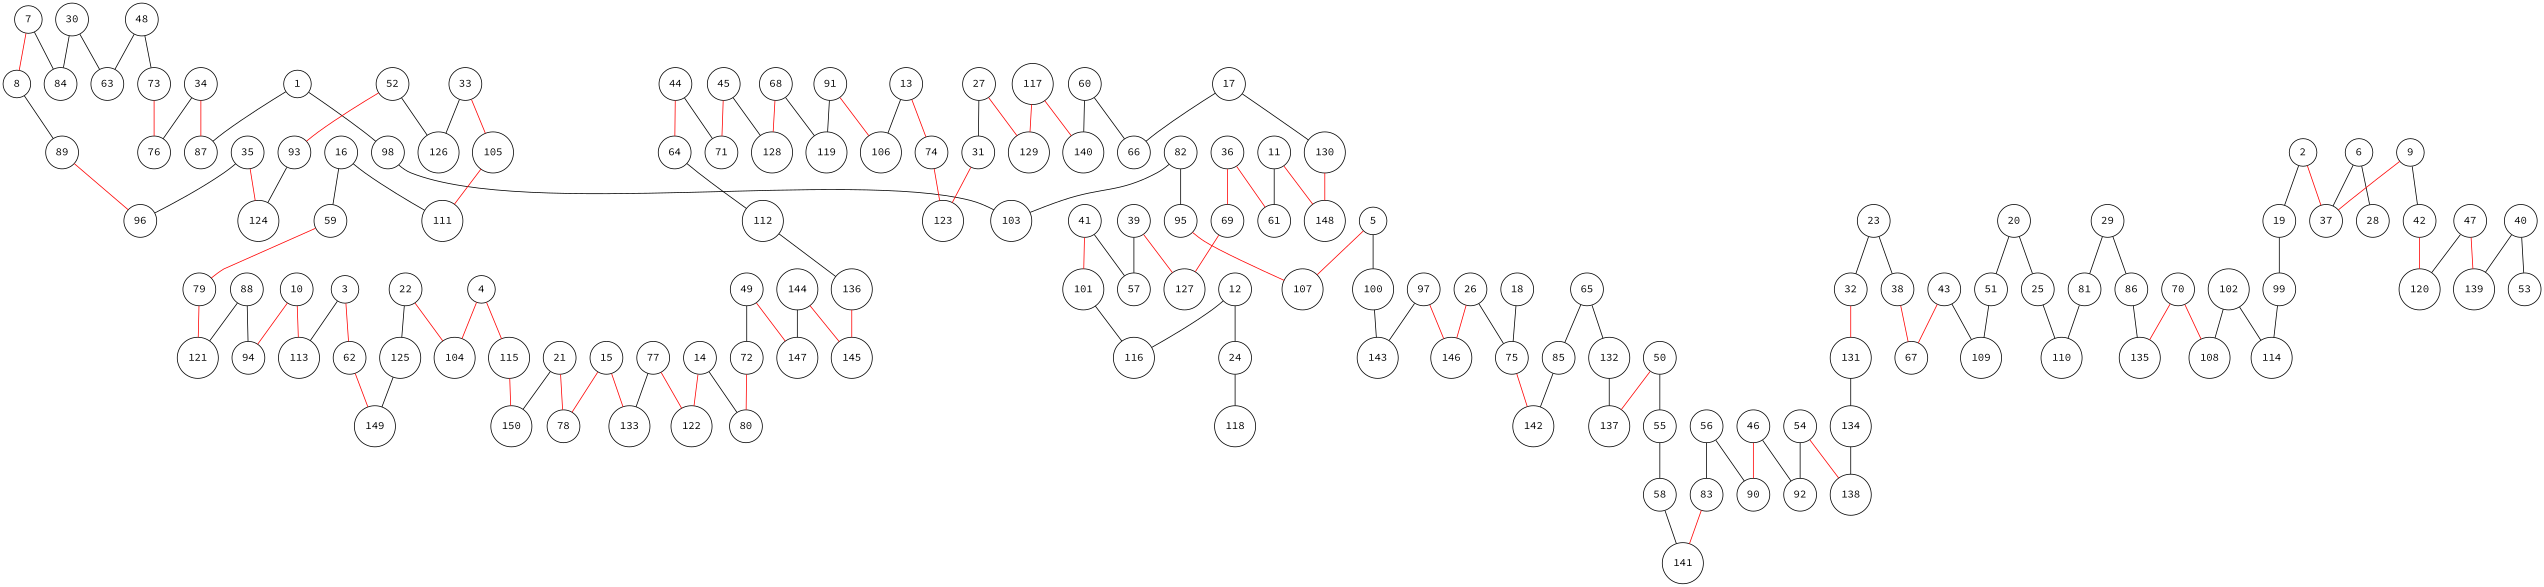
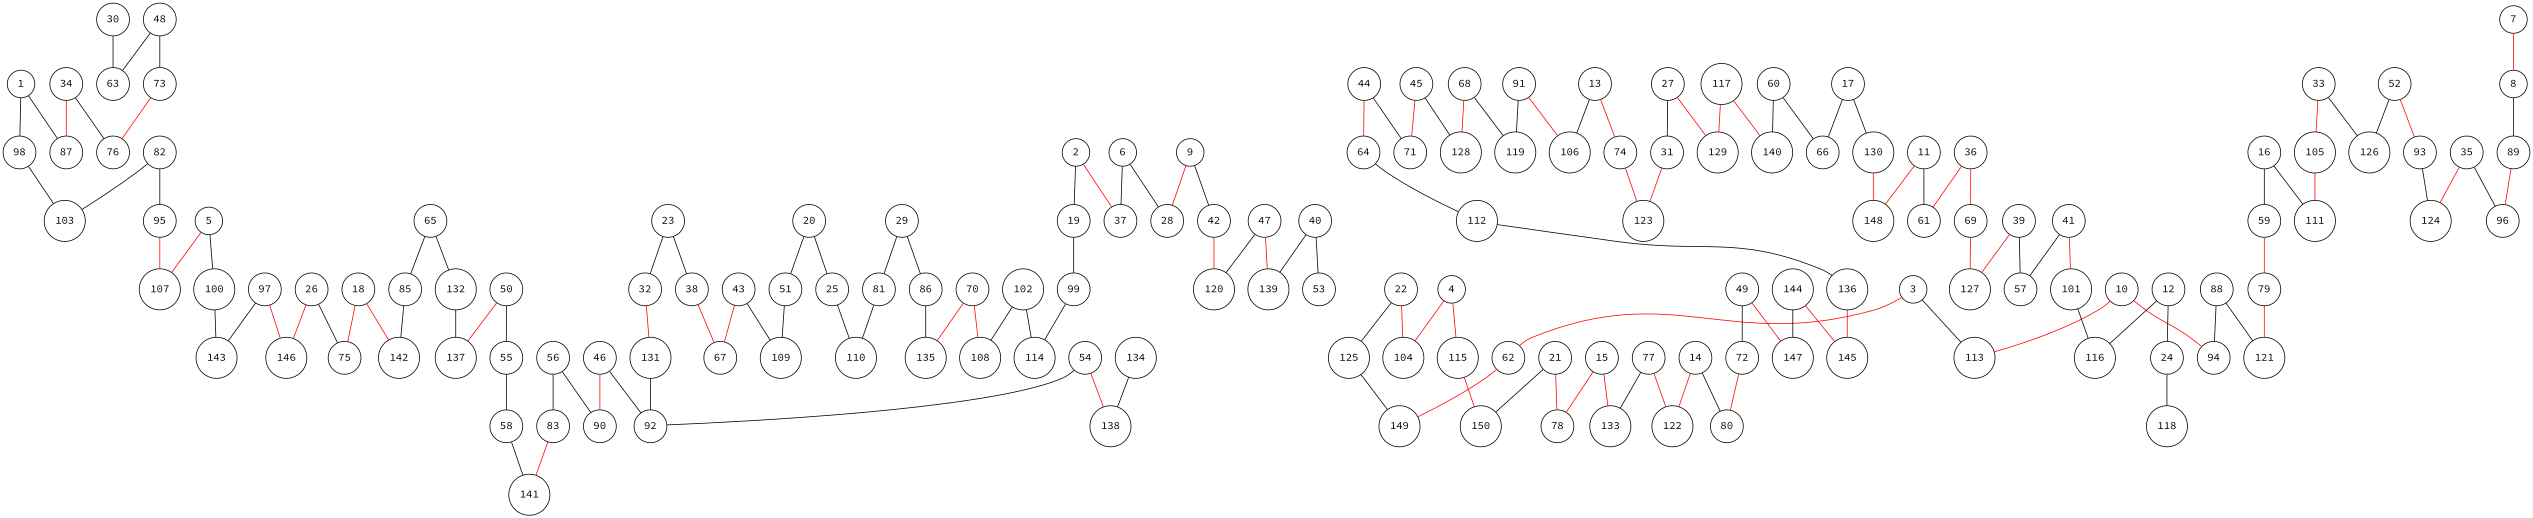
(61, 84) -> none
(2370, 184) -> (1179, 186)
(1515, 324) -> (351, 324)
(1522, 390) -> (378, 322)
(1851, 392) -> (650, 394)
